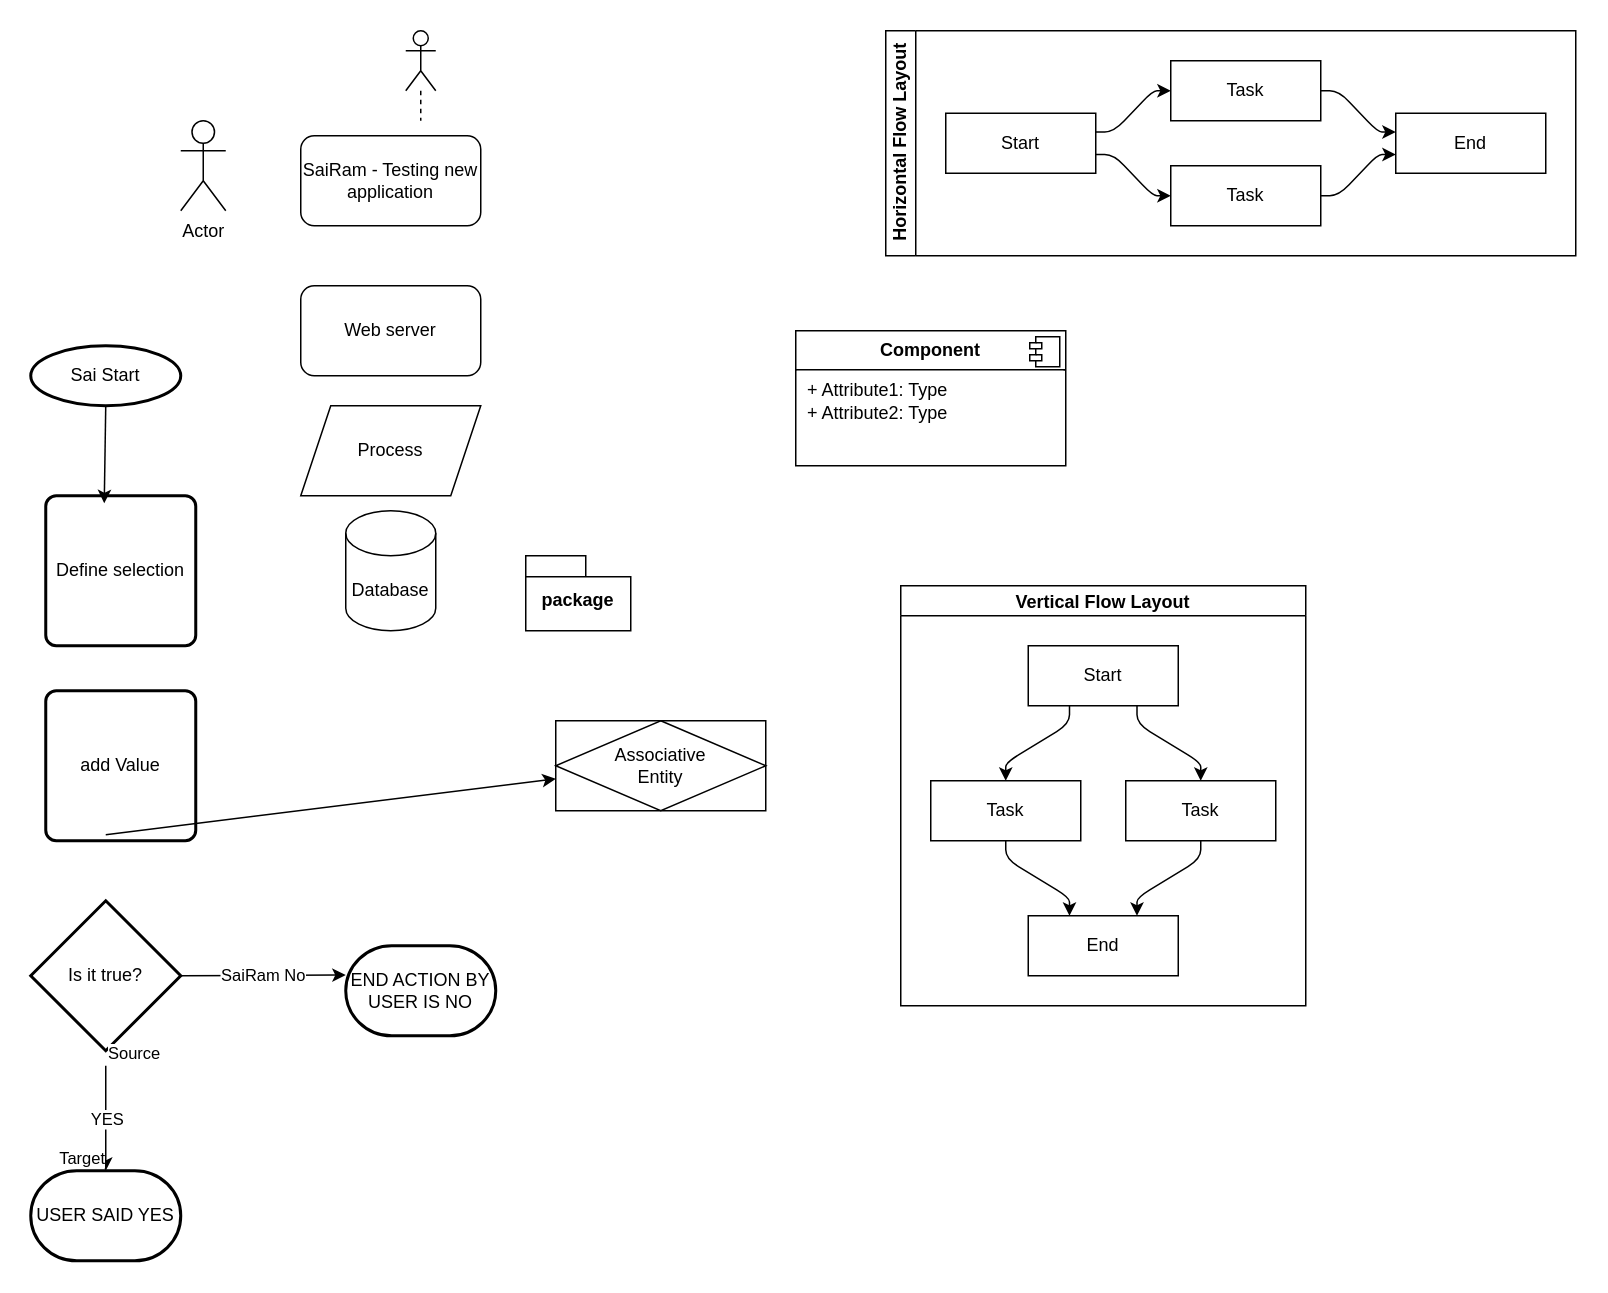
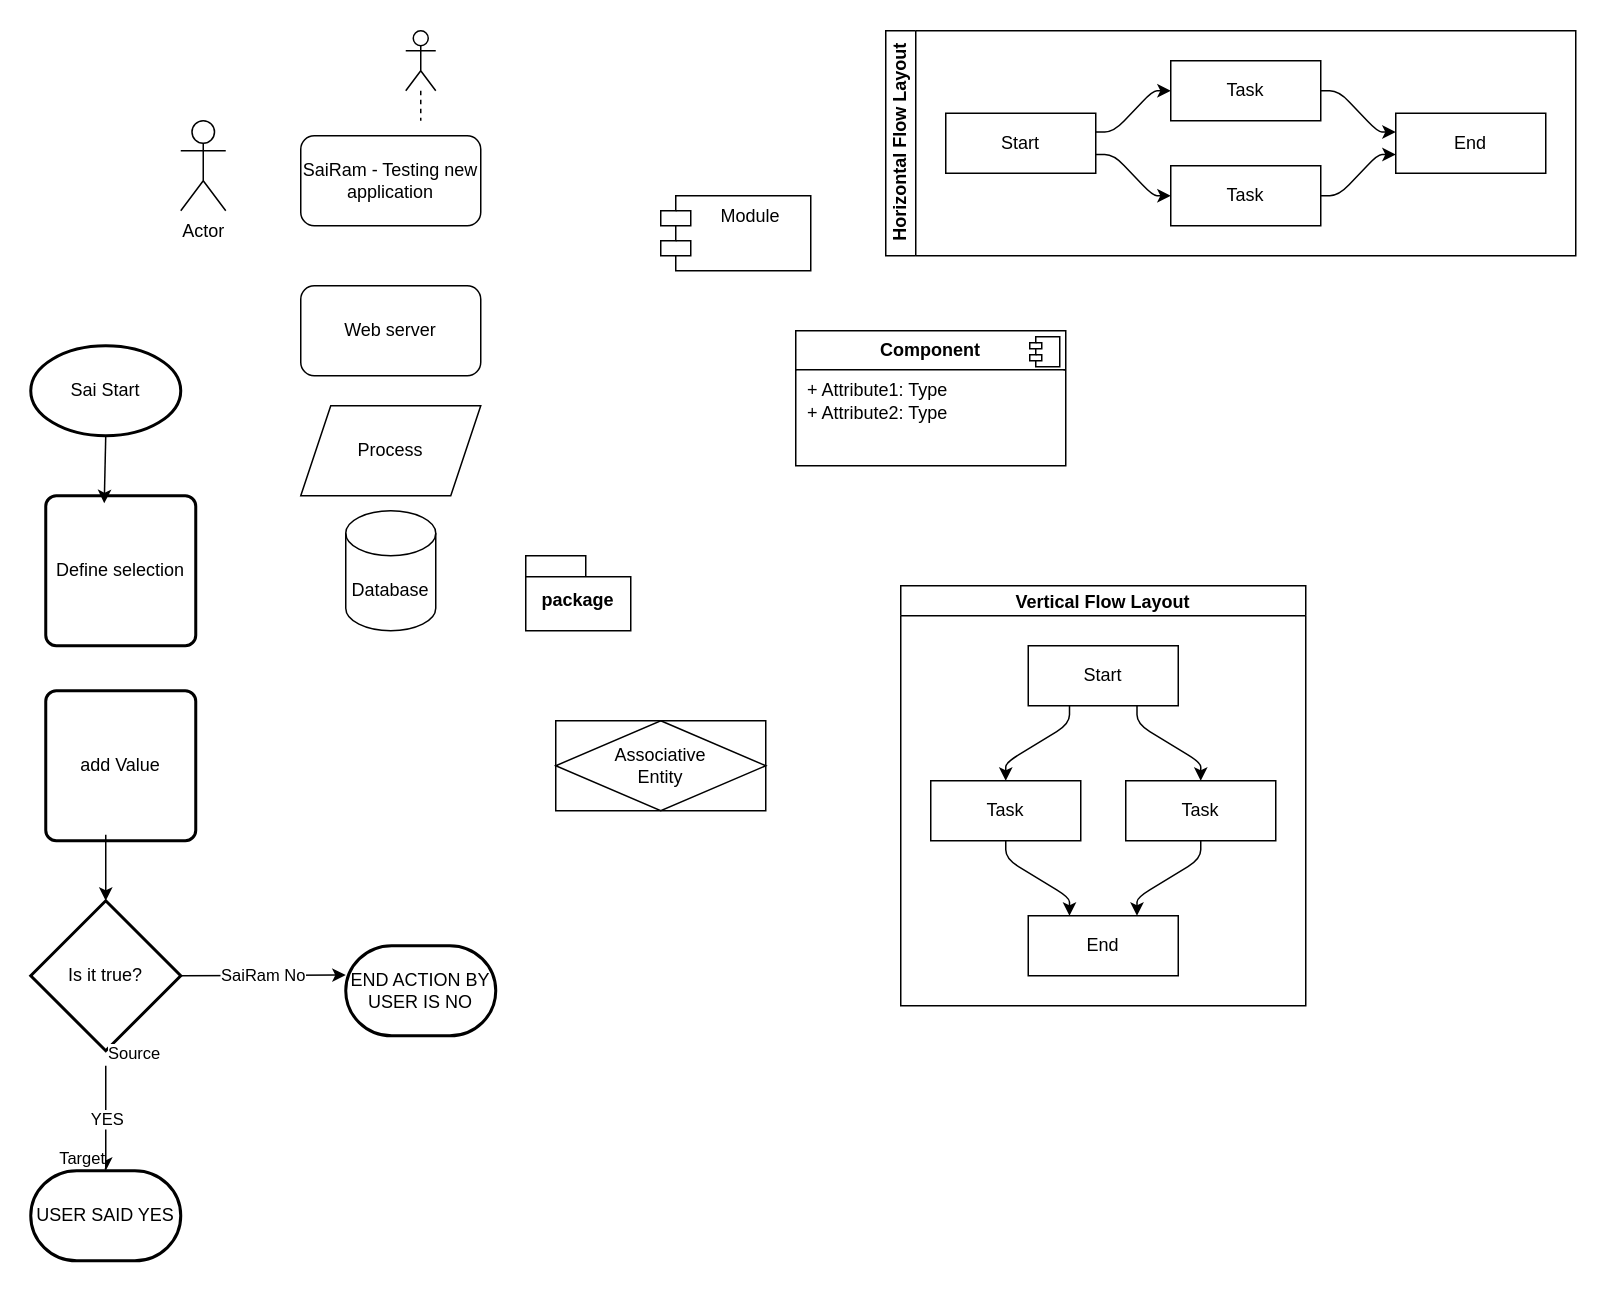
none -> (736, 233)
(106, 376) -> (106, 391)
(326, 807) -> (106, 863)
